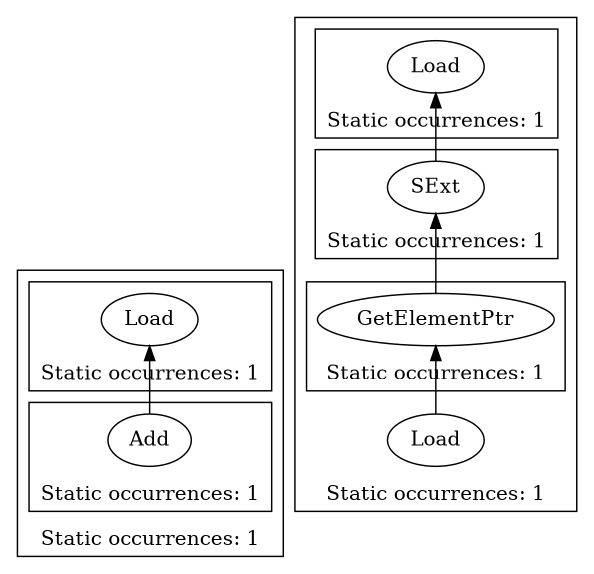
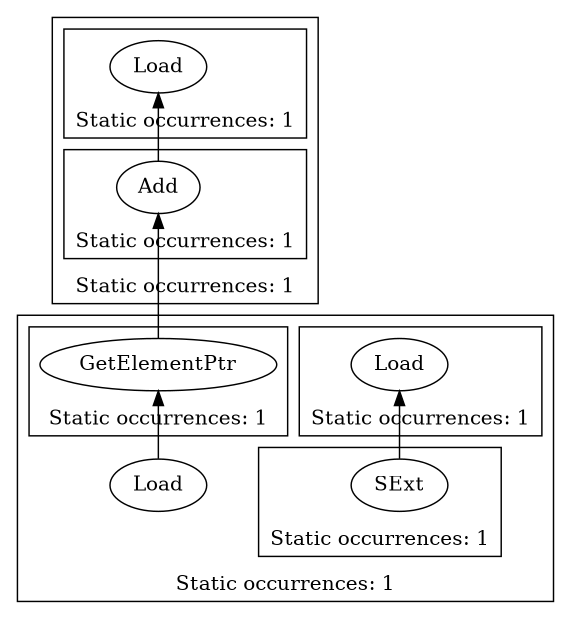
(436, 267) -> (158, 283)
